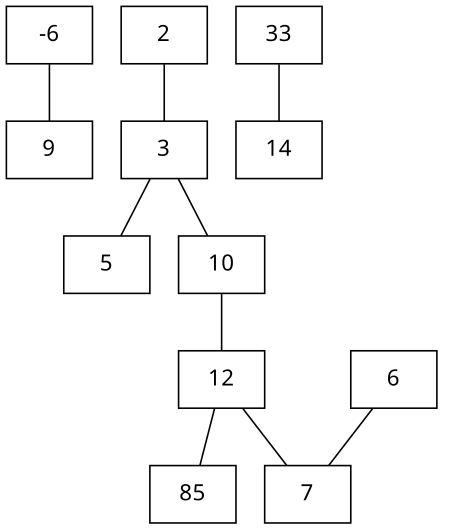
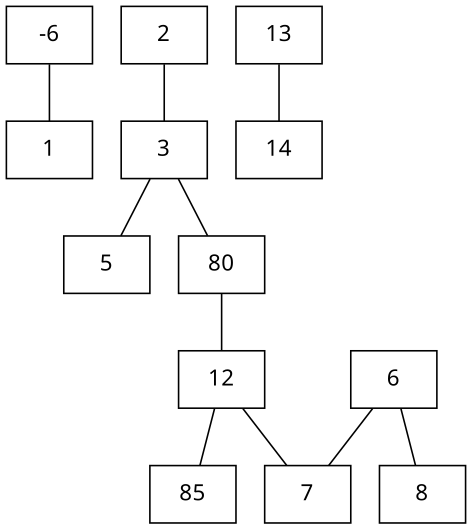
(279, 35) -> (279, 35)
(49, 150) -> (49, 150)
(222, 265) -> (222, 265)
none -> (423, 494)
